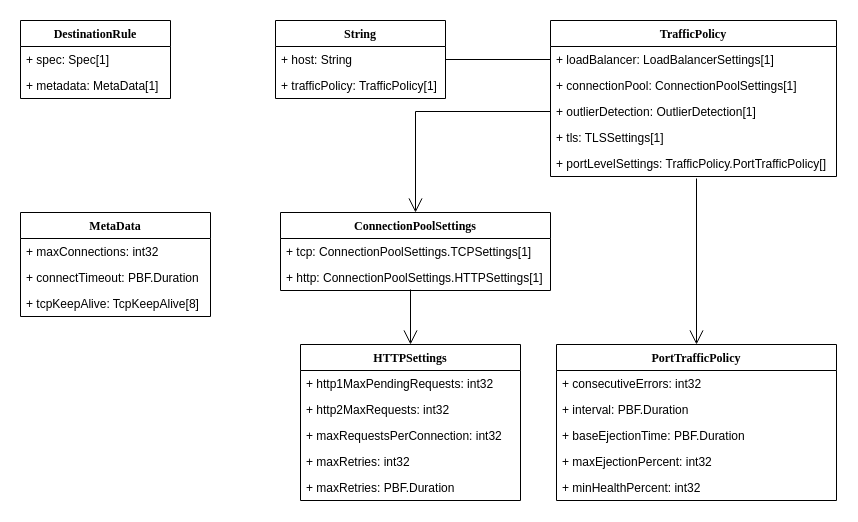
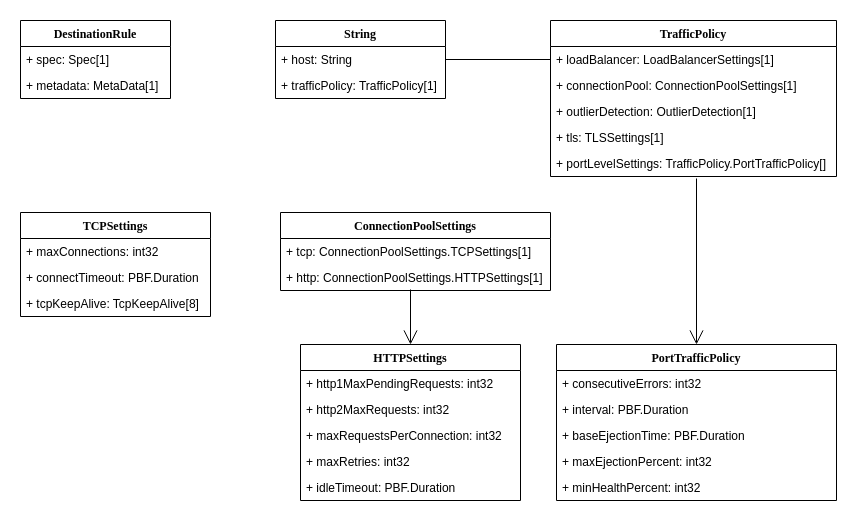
(435, 112) -> none
(115, 226) -> (115, 226)
(384, 488) -> (384, 488)
